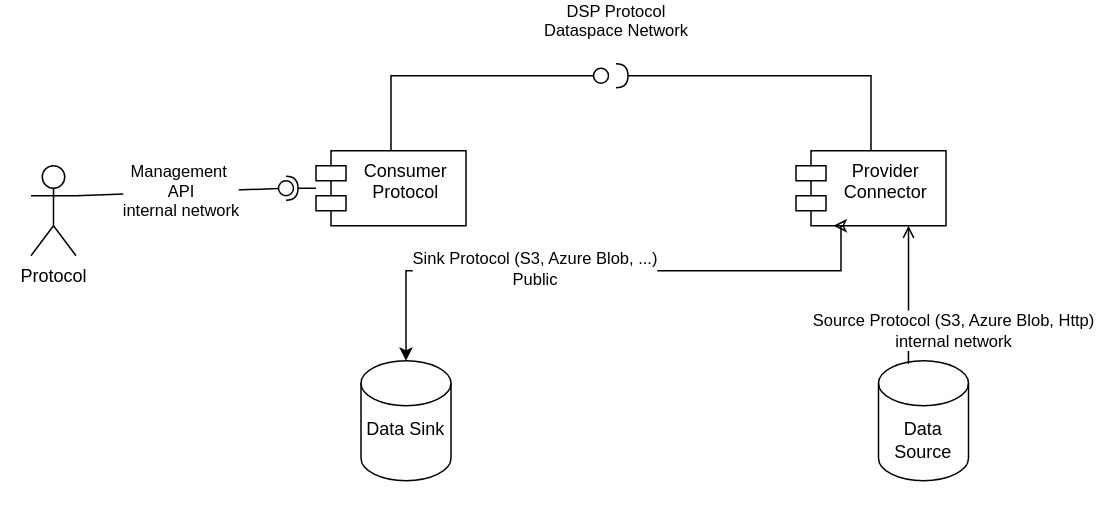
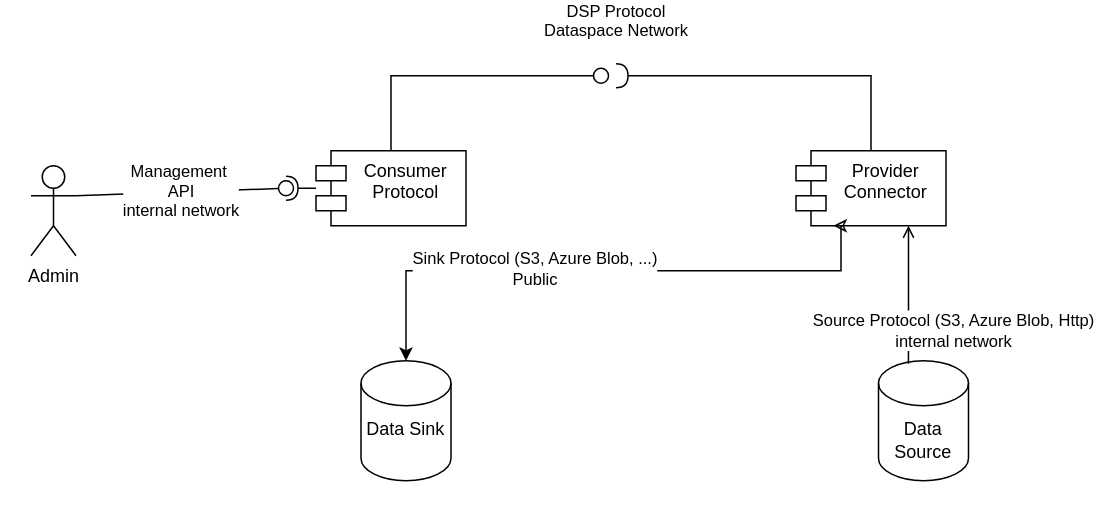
(54, 277) -> (54, 277)
